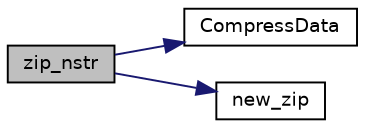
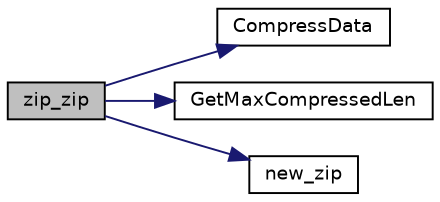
(61, 64) -> (56, 101)
none -> (304, 101)
